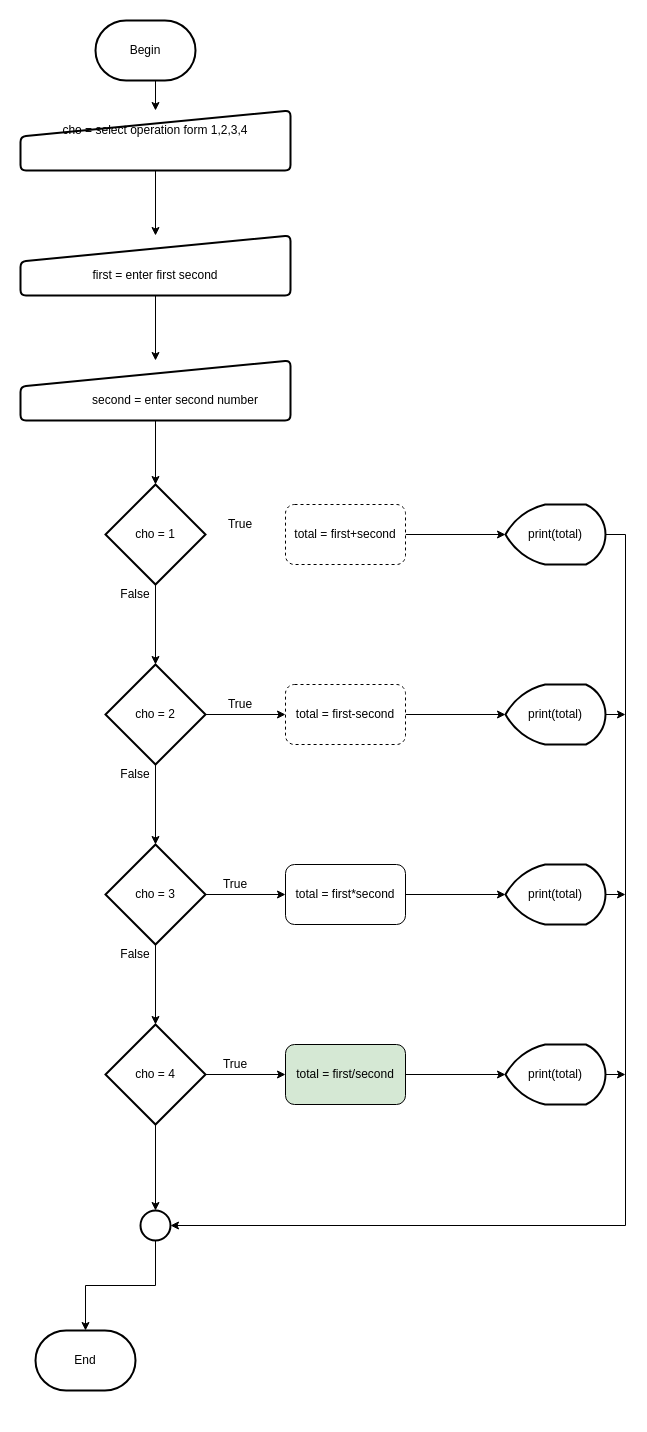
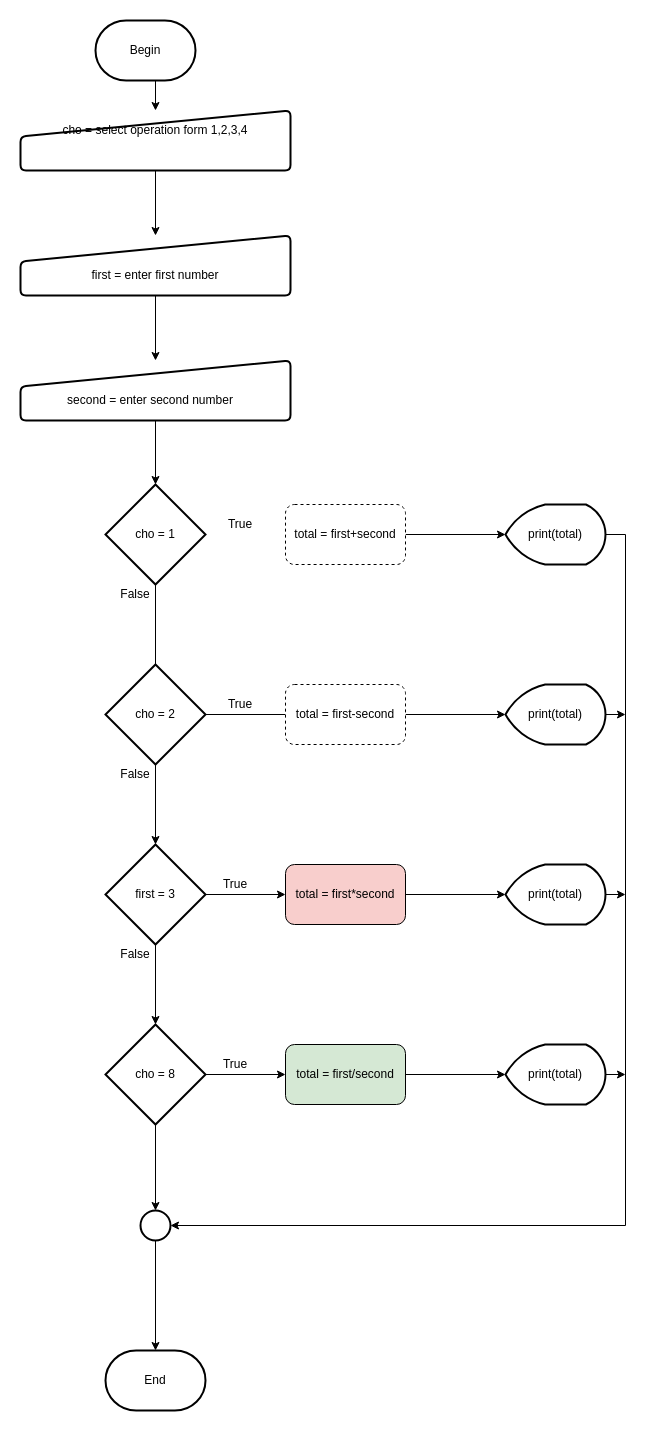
(156, 276) -> (156, 276)
(176, 401) -> (151, 401)
(156, 656) -> (156, 658)
(277, 715) -> (280, 715)
(156, 895) -> (156, 895)
(346, 895) -> (346, 895)
(156, 1075) -> (156, 1075)
(86, 1361) -> (156, 1381)
